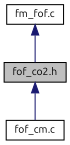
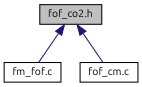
(35, 49) -> (49, 48)
